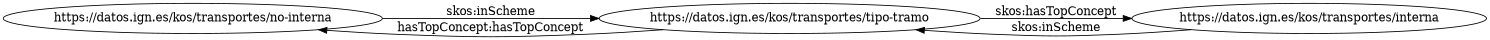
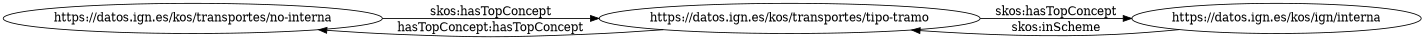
(491, 12) -> (491, 12)
(1309, 18) -> (1277, 18)
